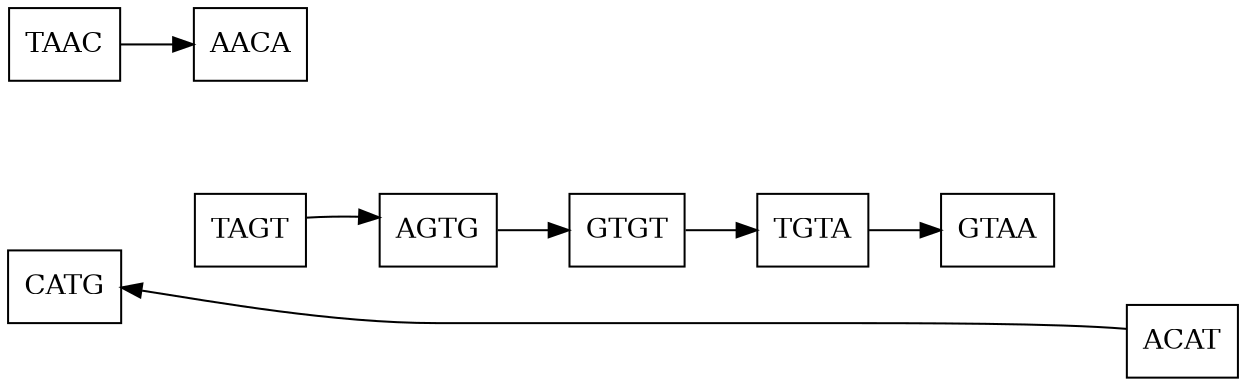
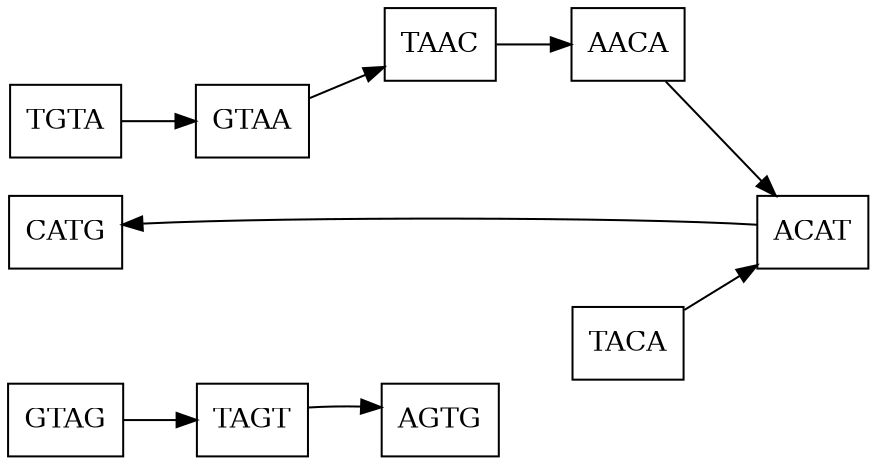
none -> (338, 86)
none -> (714, 131)
(627, 230) -> none
none -> (628, 343)
none -> (66, 420)
